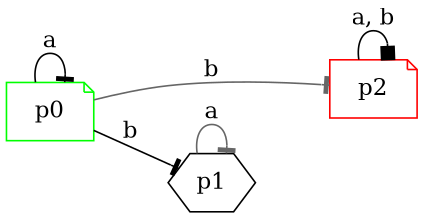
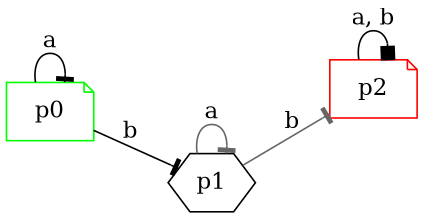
(207, 83) -> (283, 142)
